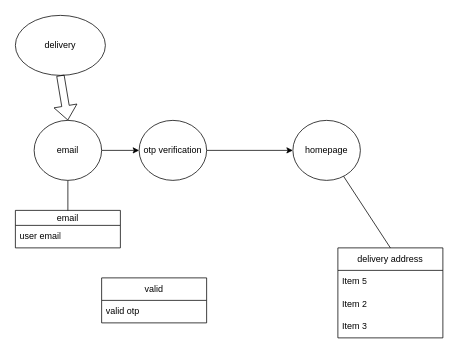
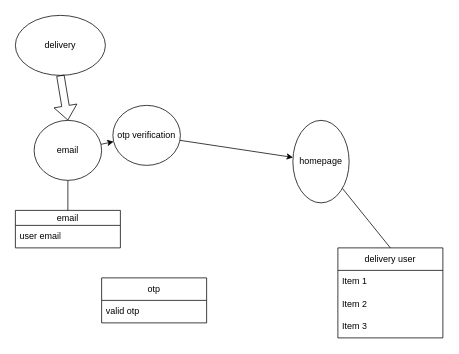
(173, 150) -> (147, 135)
(327, 150) -> (321, 162)
(390, 259) -> (390, 259)
(356, 282) -> (356, 282)
(154, 289) -> (154, 289)
